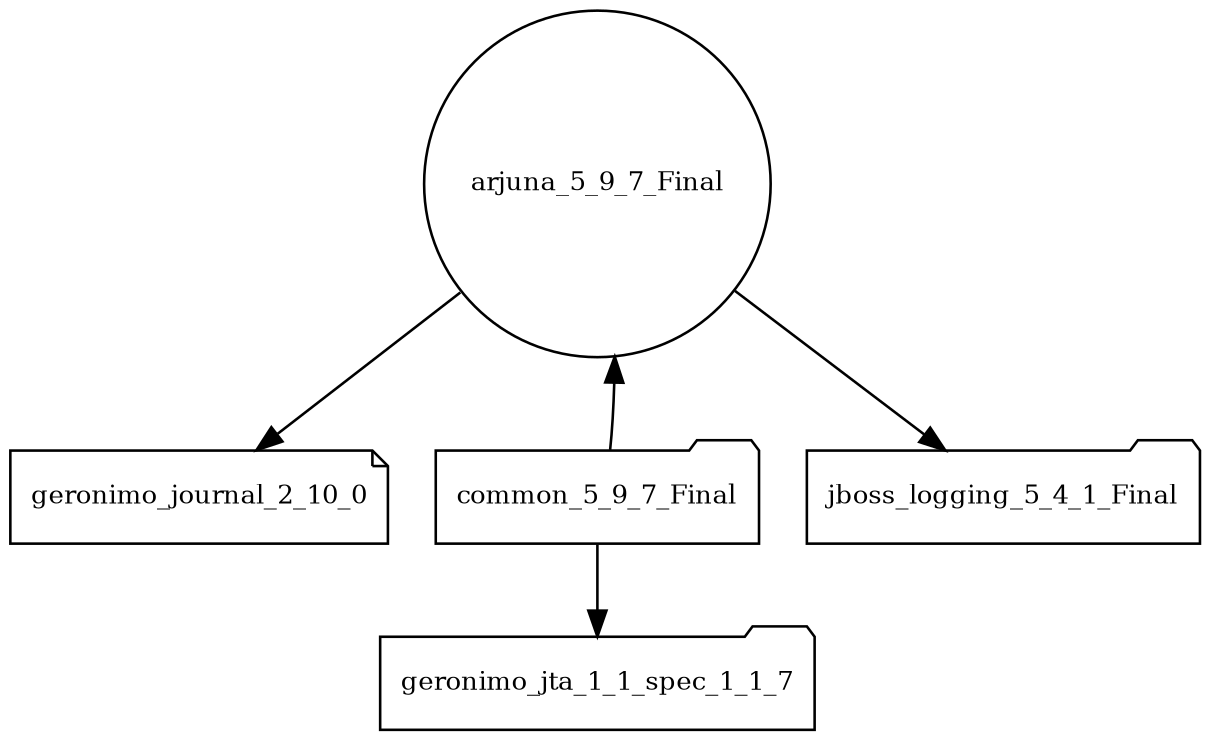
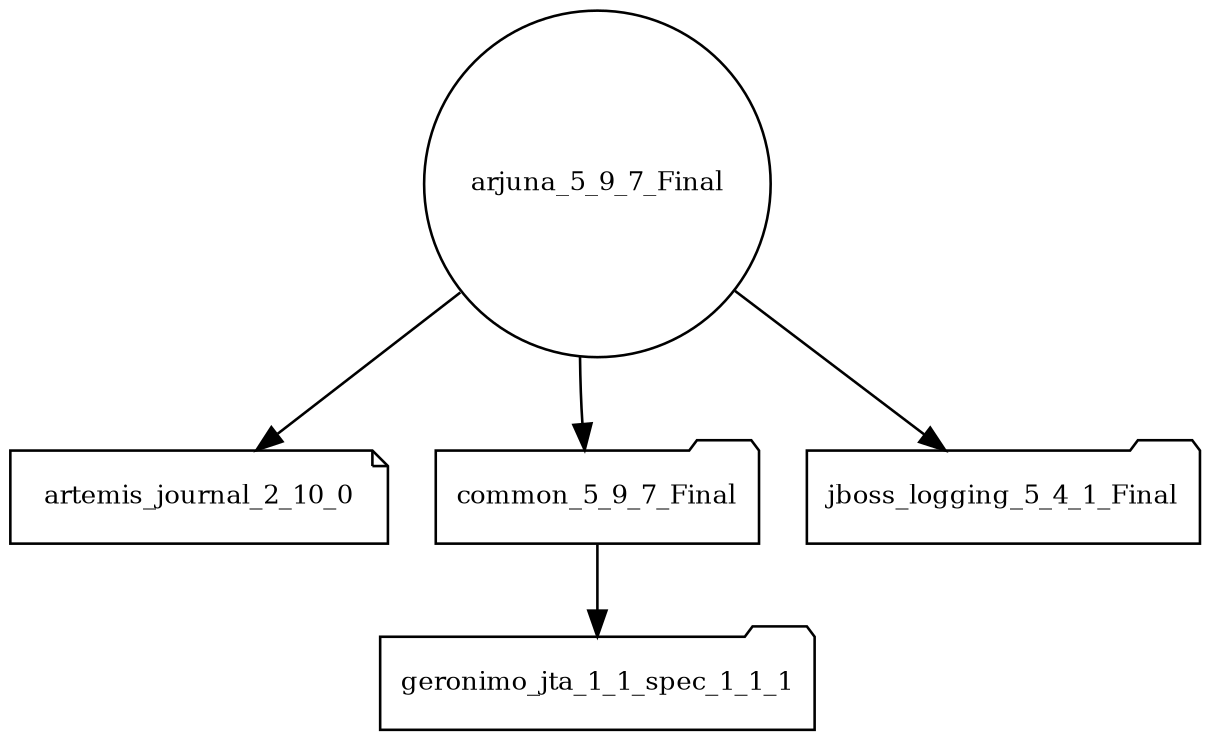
(613, 417) -> (581, 390)
(199, 497) -> (199, 497)
(597, 683) -> (597, 683)
